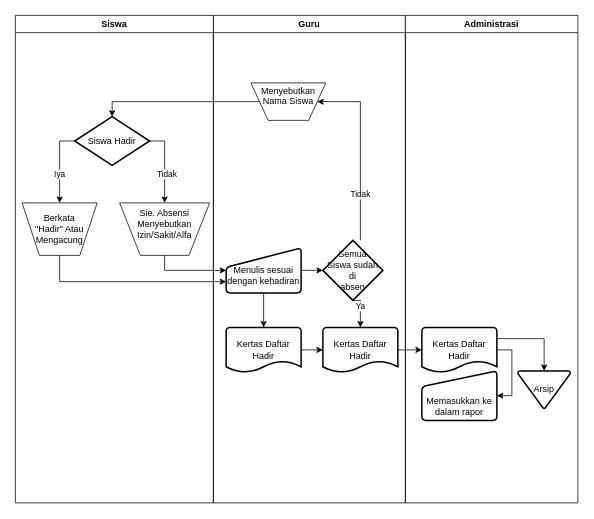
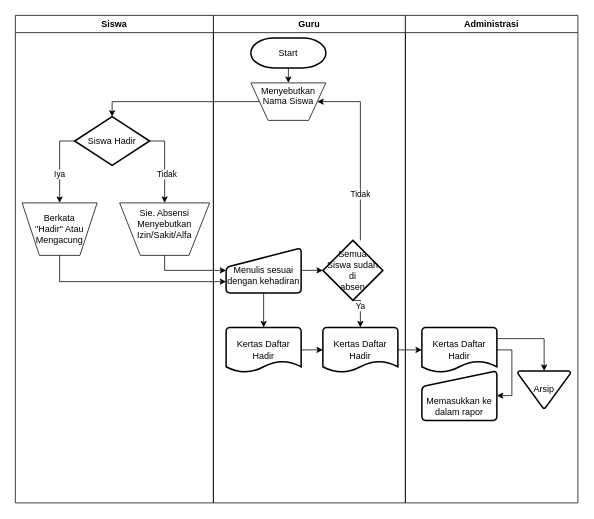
none -> (288, 53)
none -> (288, 73)
